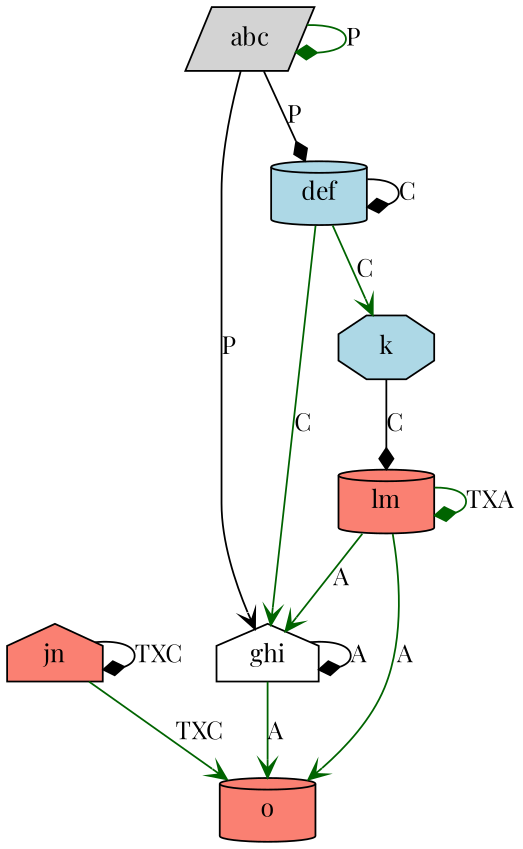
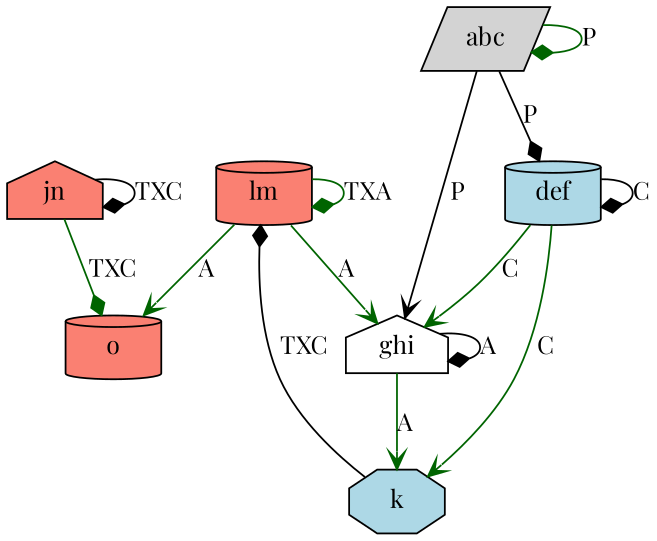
(395, 424) -> (305, 347)
(268, 721) -> (397, 412)
(151, 725) -> (79, 257)
